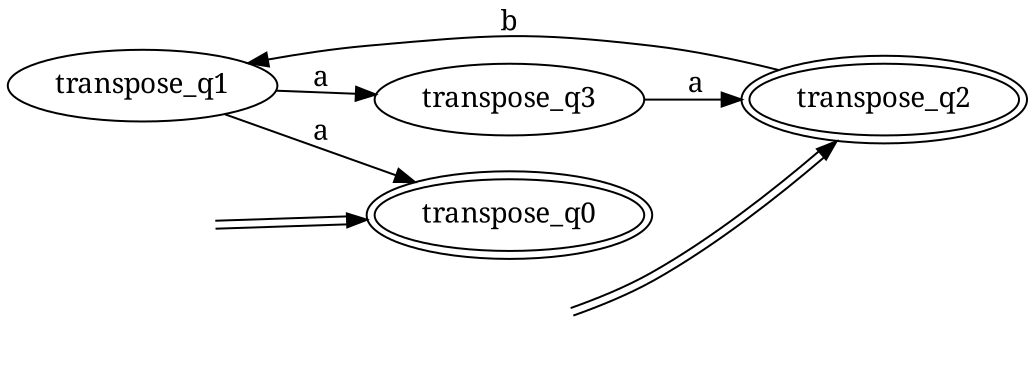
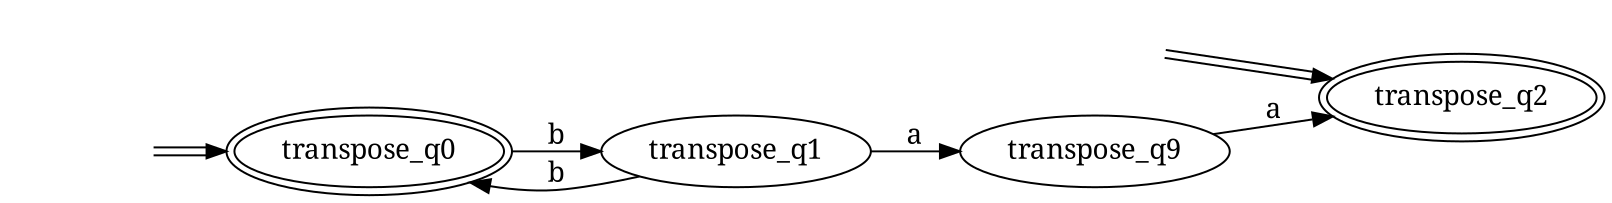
(524, 36) -> (547, 151)
(509, 100) -> (1095, 151)
(322, 132) -> (557, 174)
